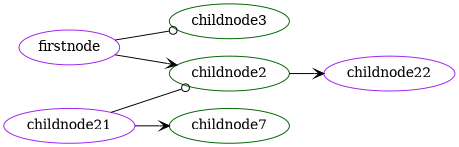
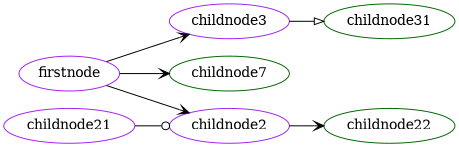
(229, 21) -> (229, 21)
none -> (389, 21)
(142, 36) -> (143, 49)
(229, 74) -> (229, 126)
(389, 74) -> (389, 126)
(147, 126) -> (140, 74)
